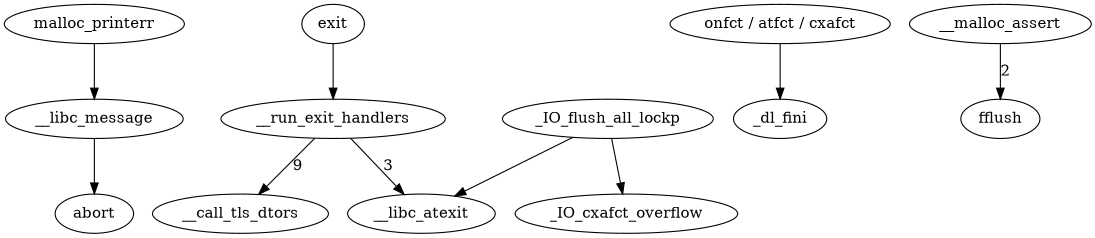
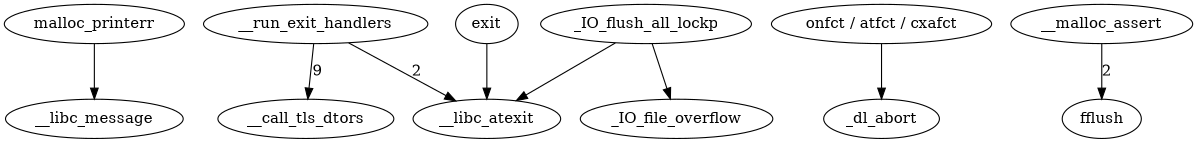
(333, 66) -> (487, 66)
(780, 119) -> (882, 119)
(389, 166) -> (417, 71)
(94, 214) -> none
(626, 214) -> (677, 119)
